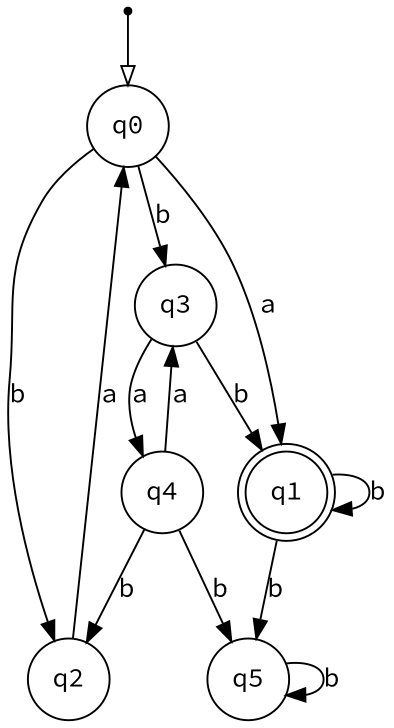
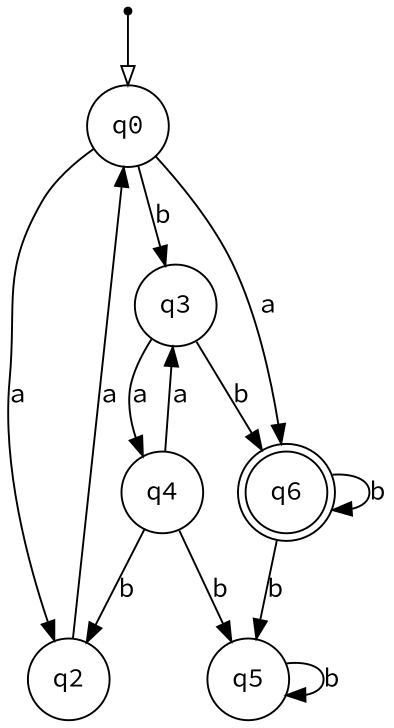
(18, 395) -> (18, 395)
(286, 492) -> (286, 492)
